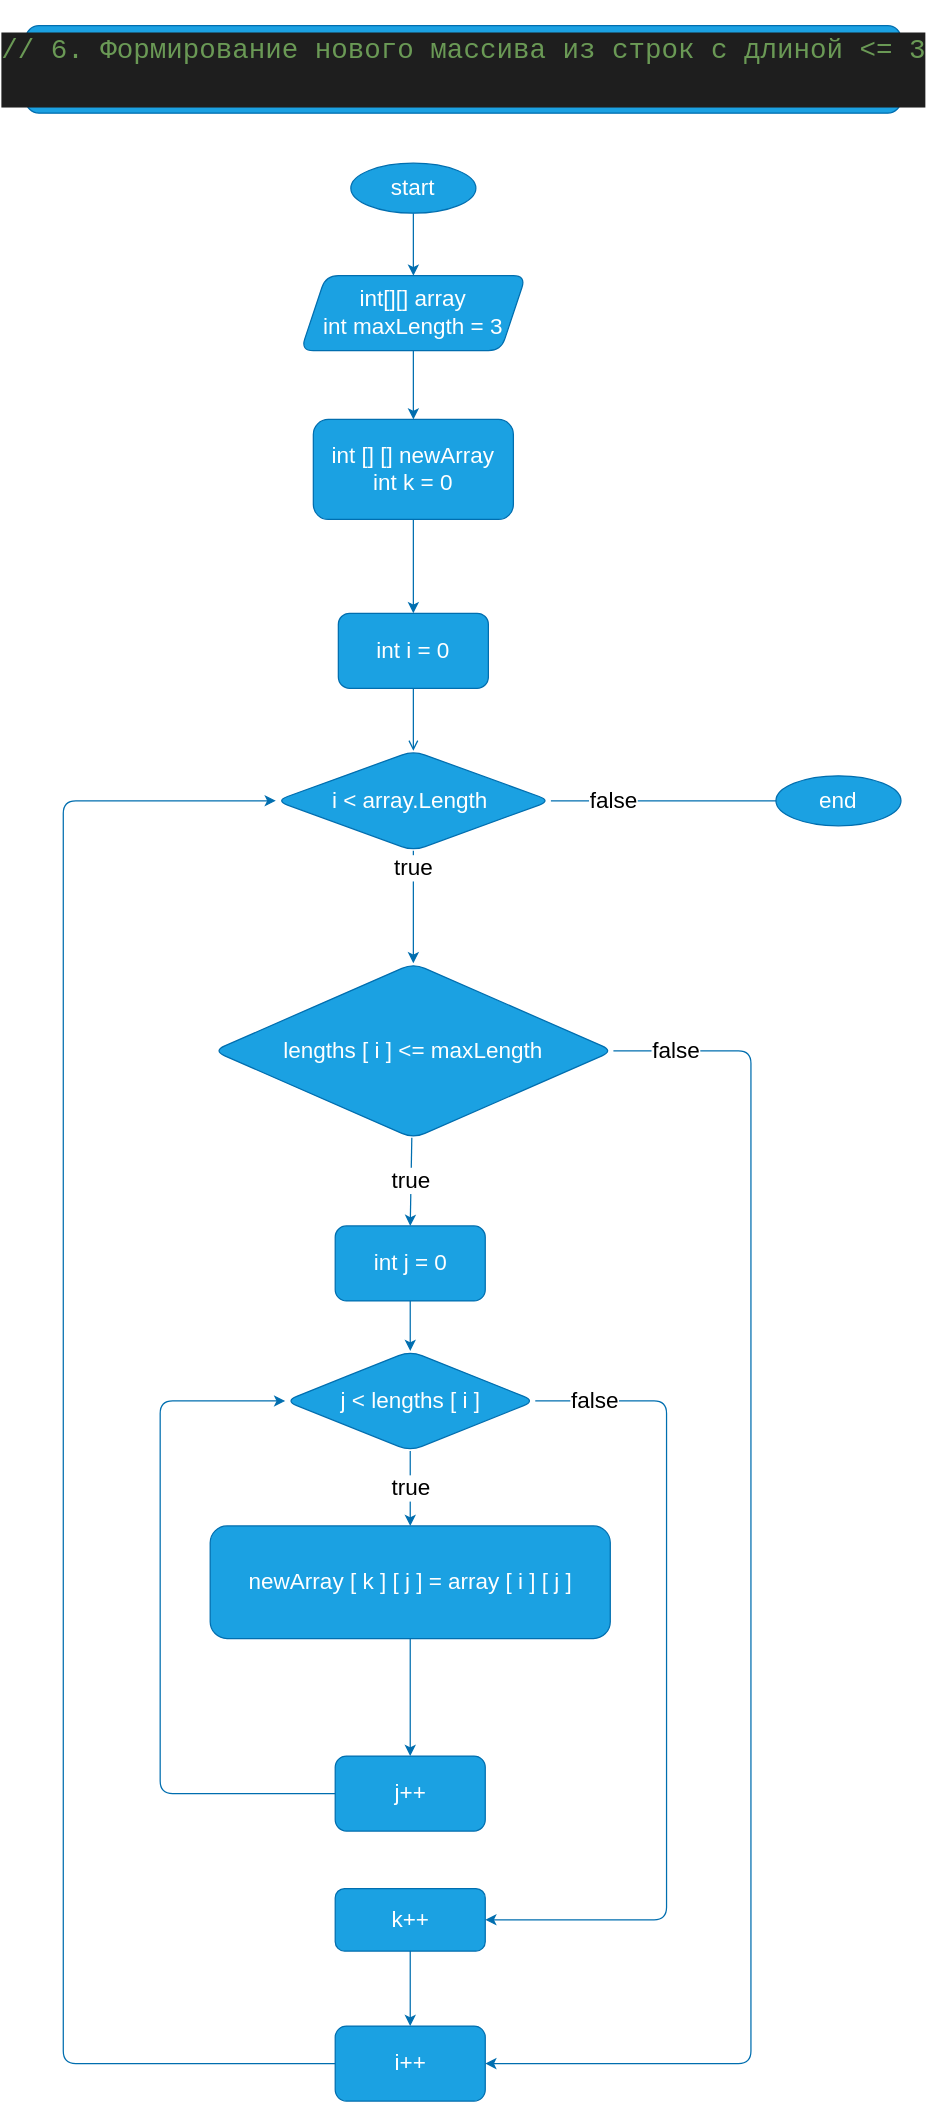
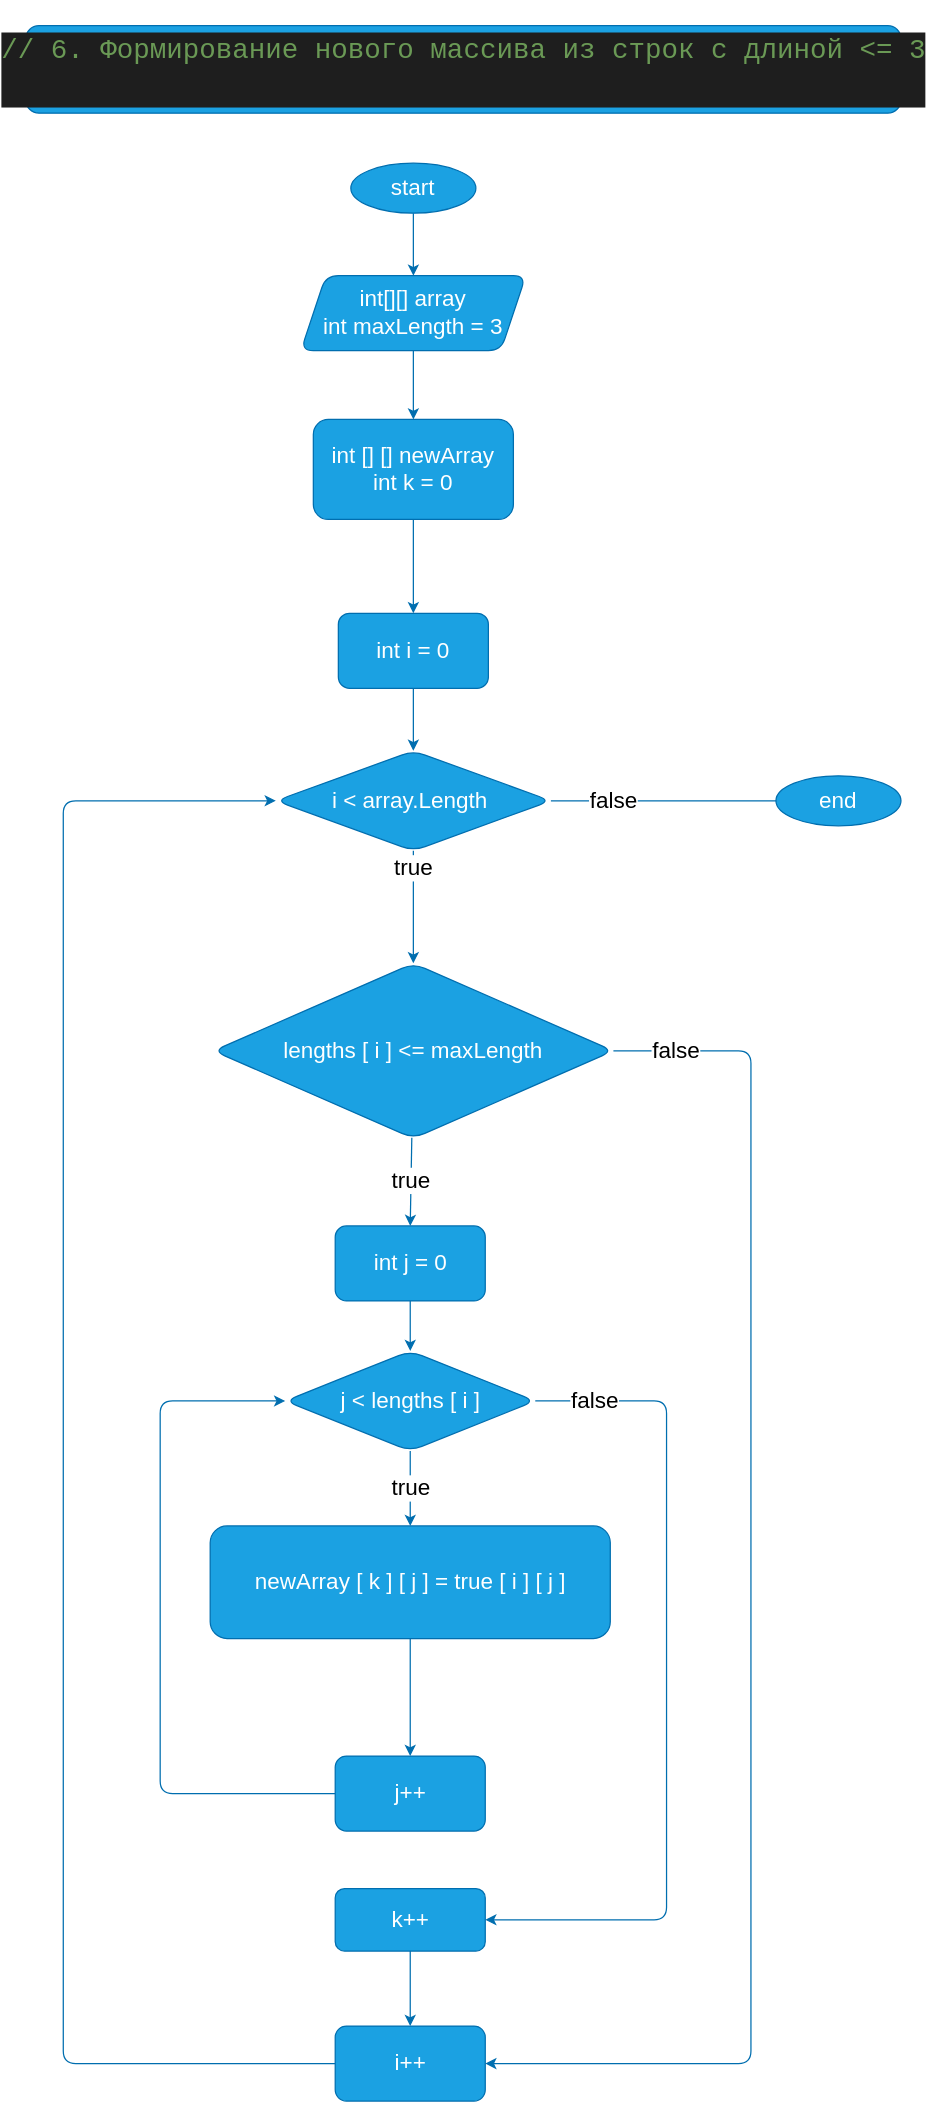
(413, 743) -> (413, 741)
(411, 1582) -> (411, 1582)
